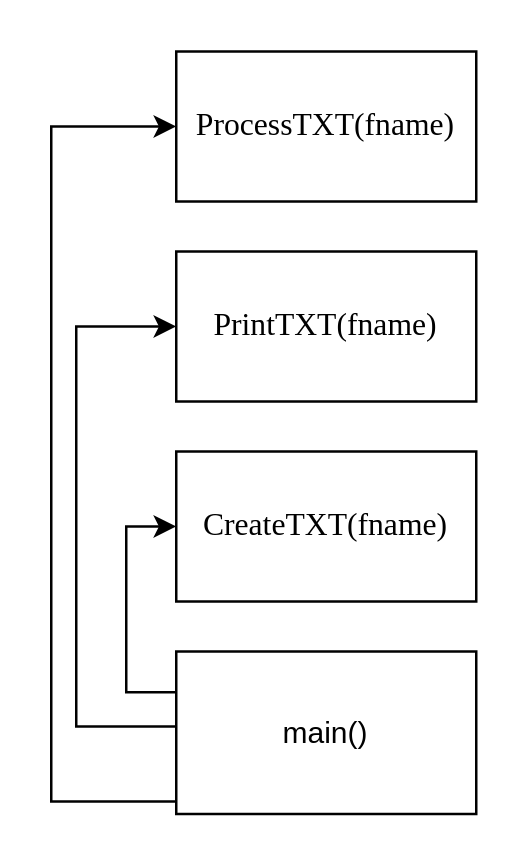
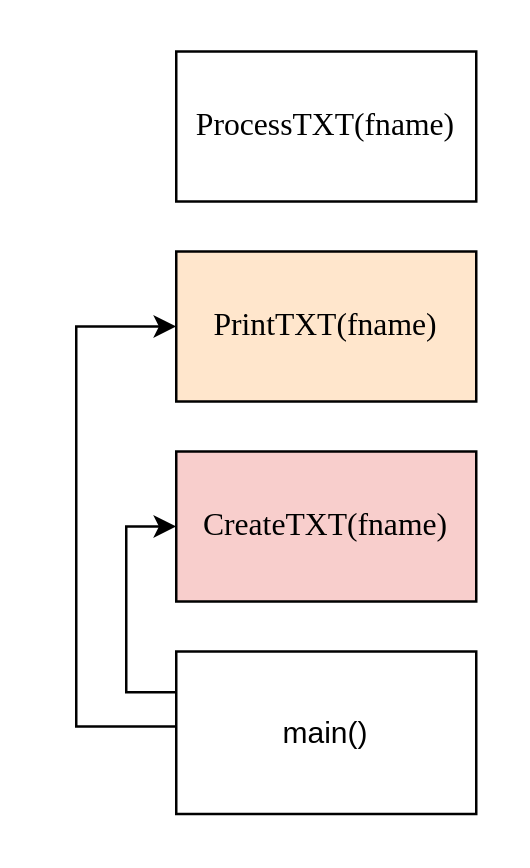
(326, 326) -> (326, 326)
(51, 473) -> none
(326, 526) -> (326, 526)
